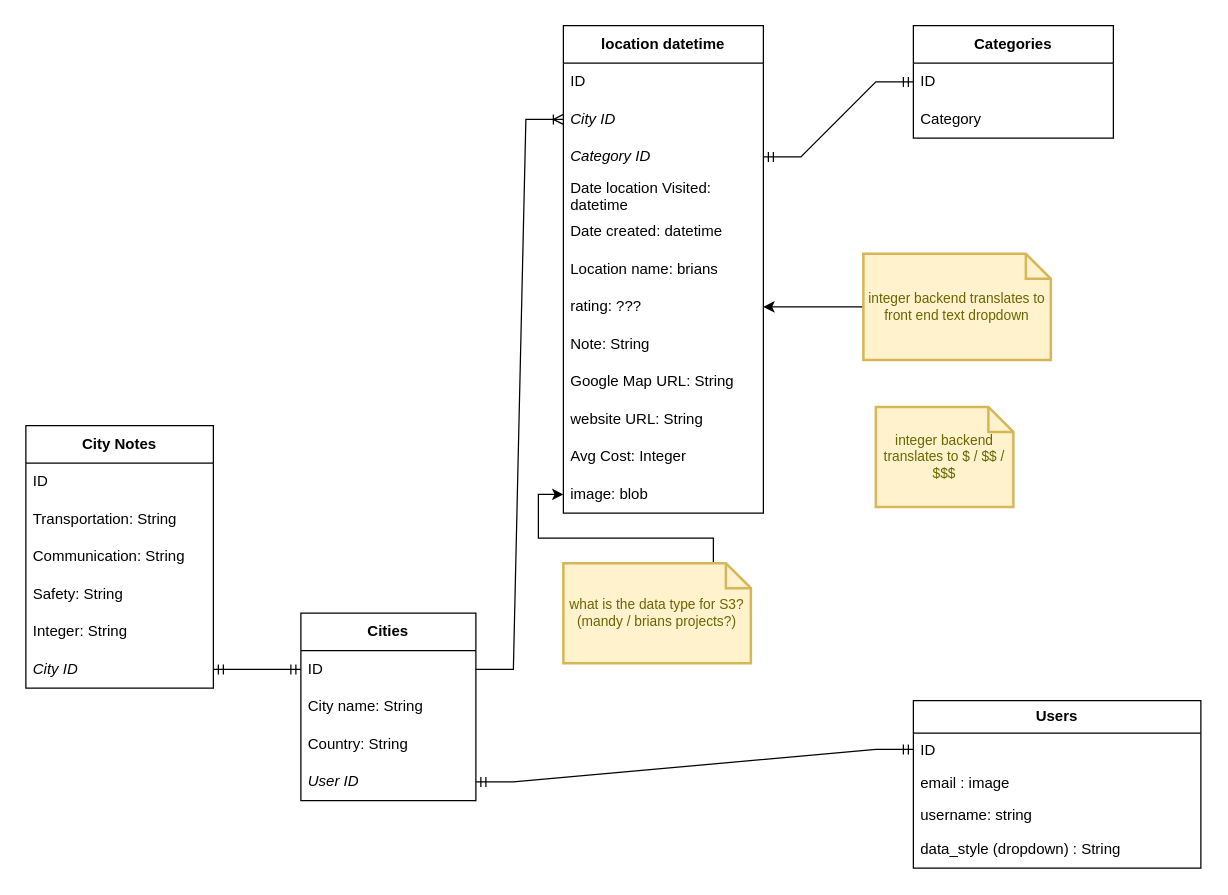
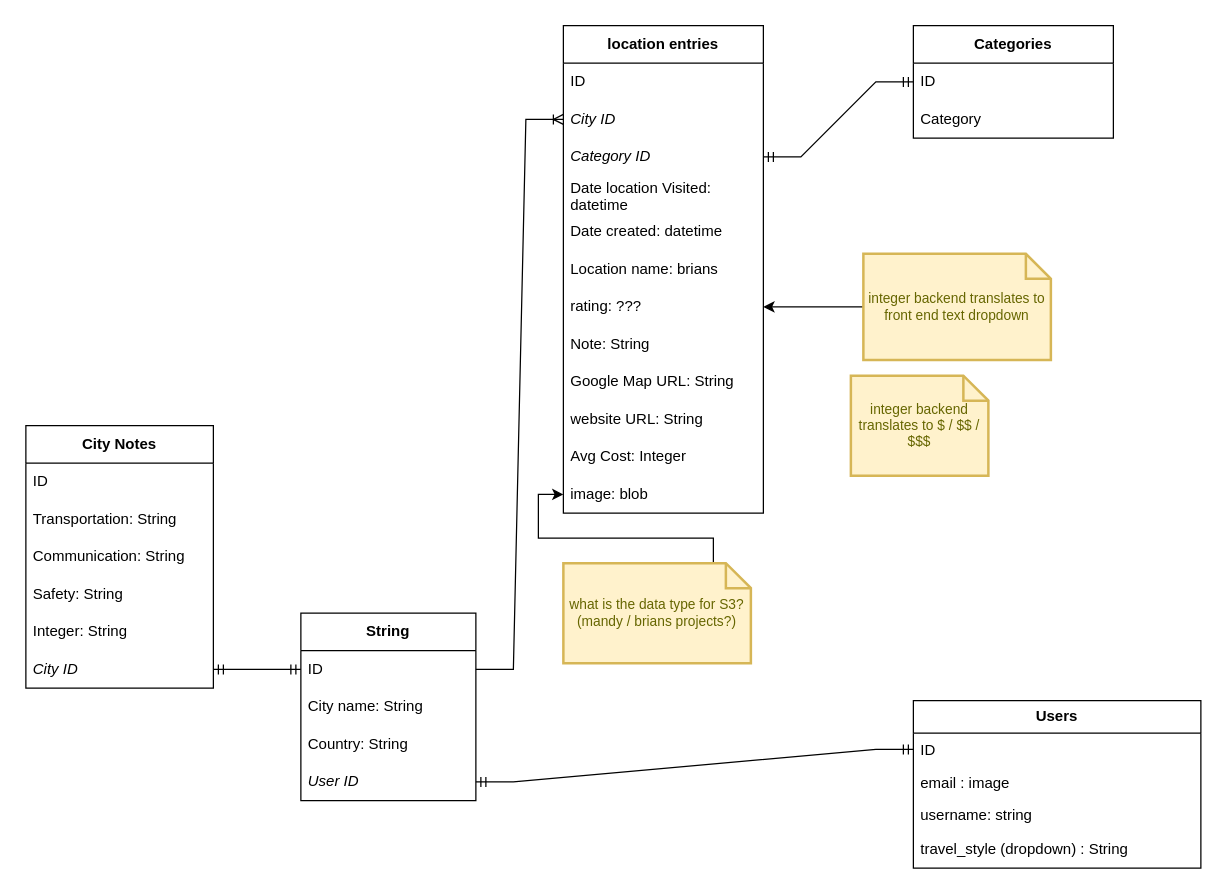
(663, 44) -> (663, 44)
(944, 457) -> (919, 426)
(388, 632) -> (388, 632)
(1035, 849) -> (1041, 849)
